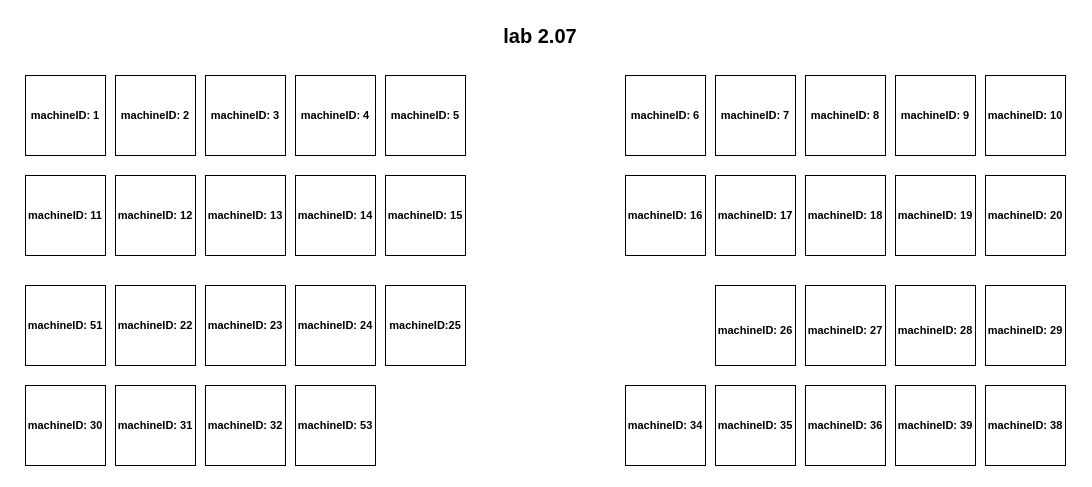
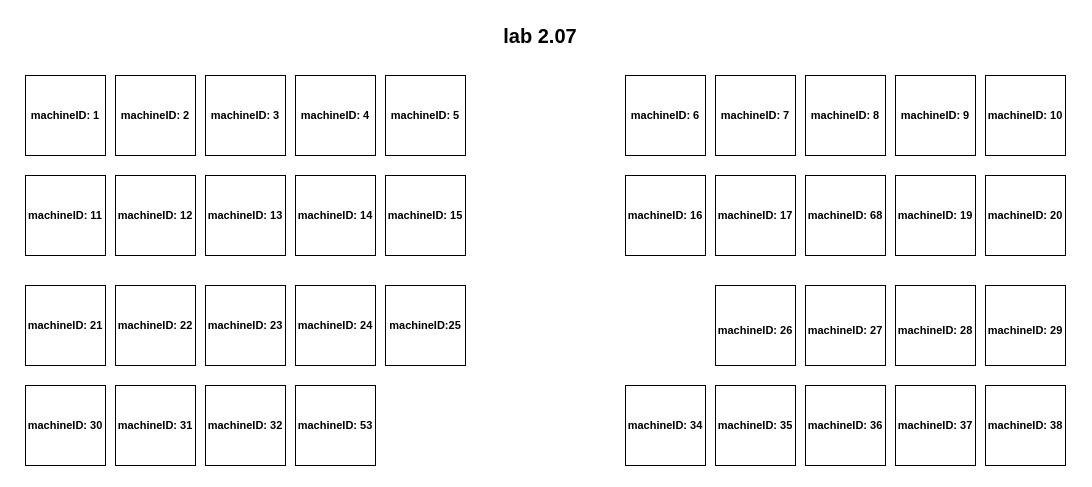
(846, 216) -> (846, 216)
(66, 326) -> (66, 326)
(936, 426) -> (936, 426)
